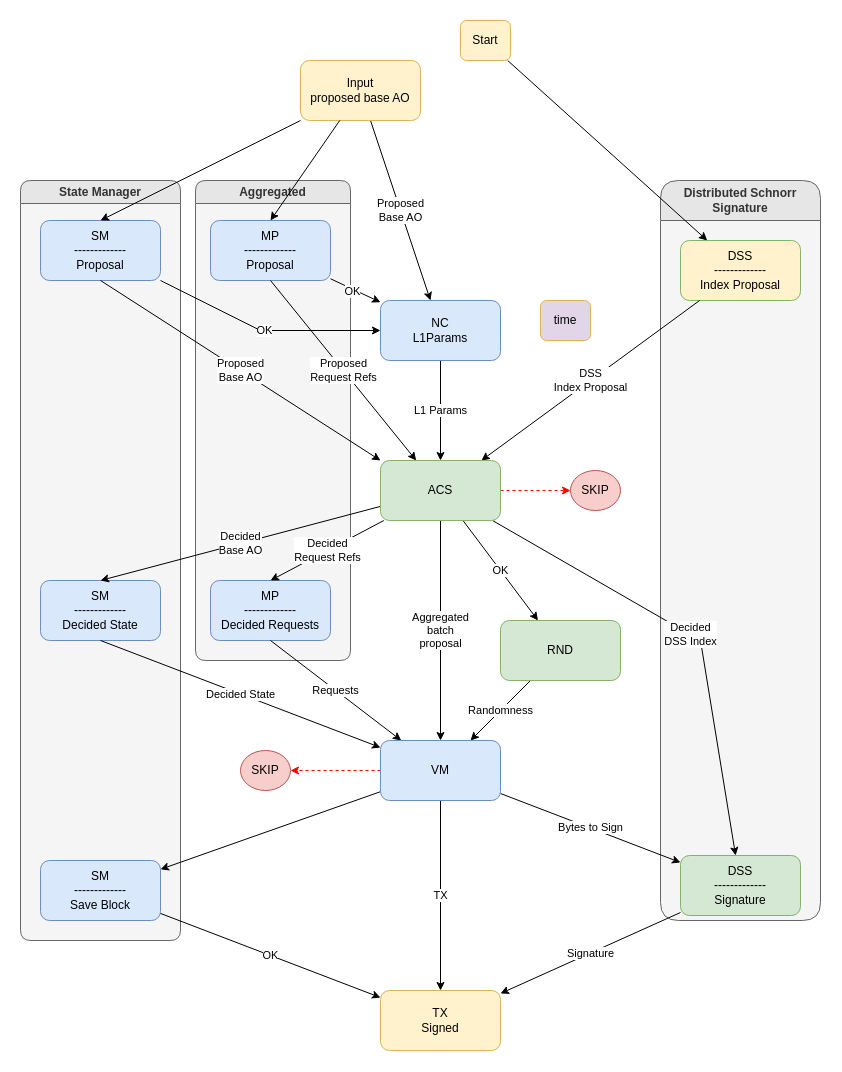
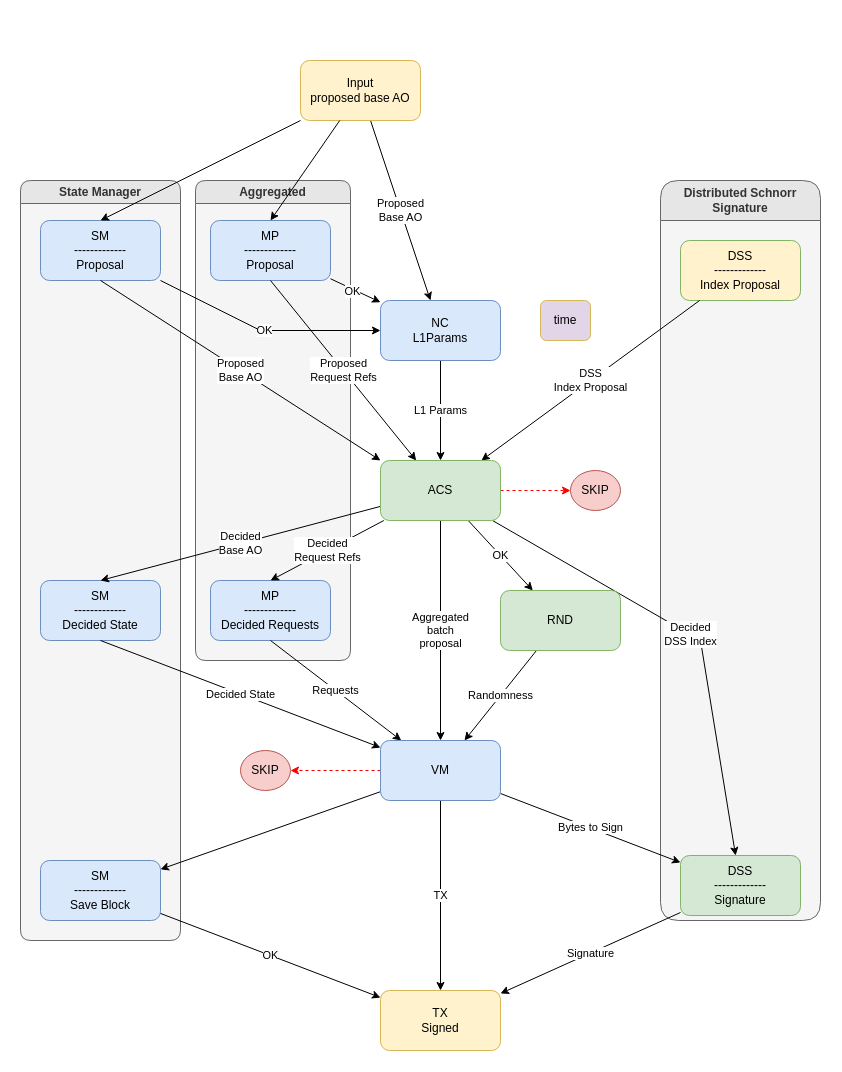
(486, 41) -> none
(605, 148) -> none
(561, 651) -> (561, 621)
